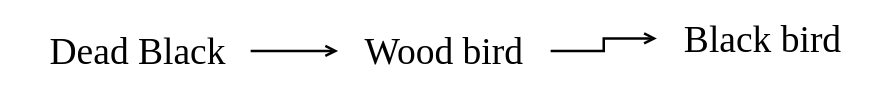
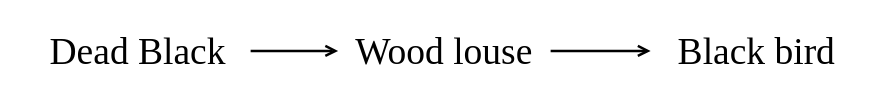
(763, 38) -> (757, 51)
(444, 51) -> (444, 51)
